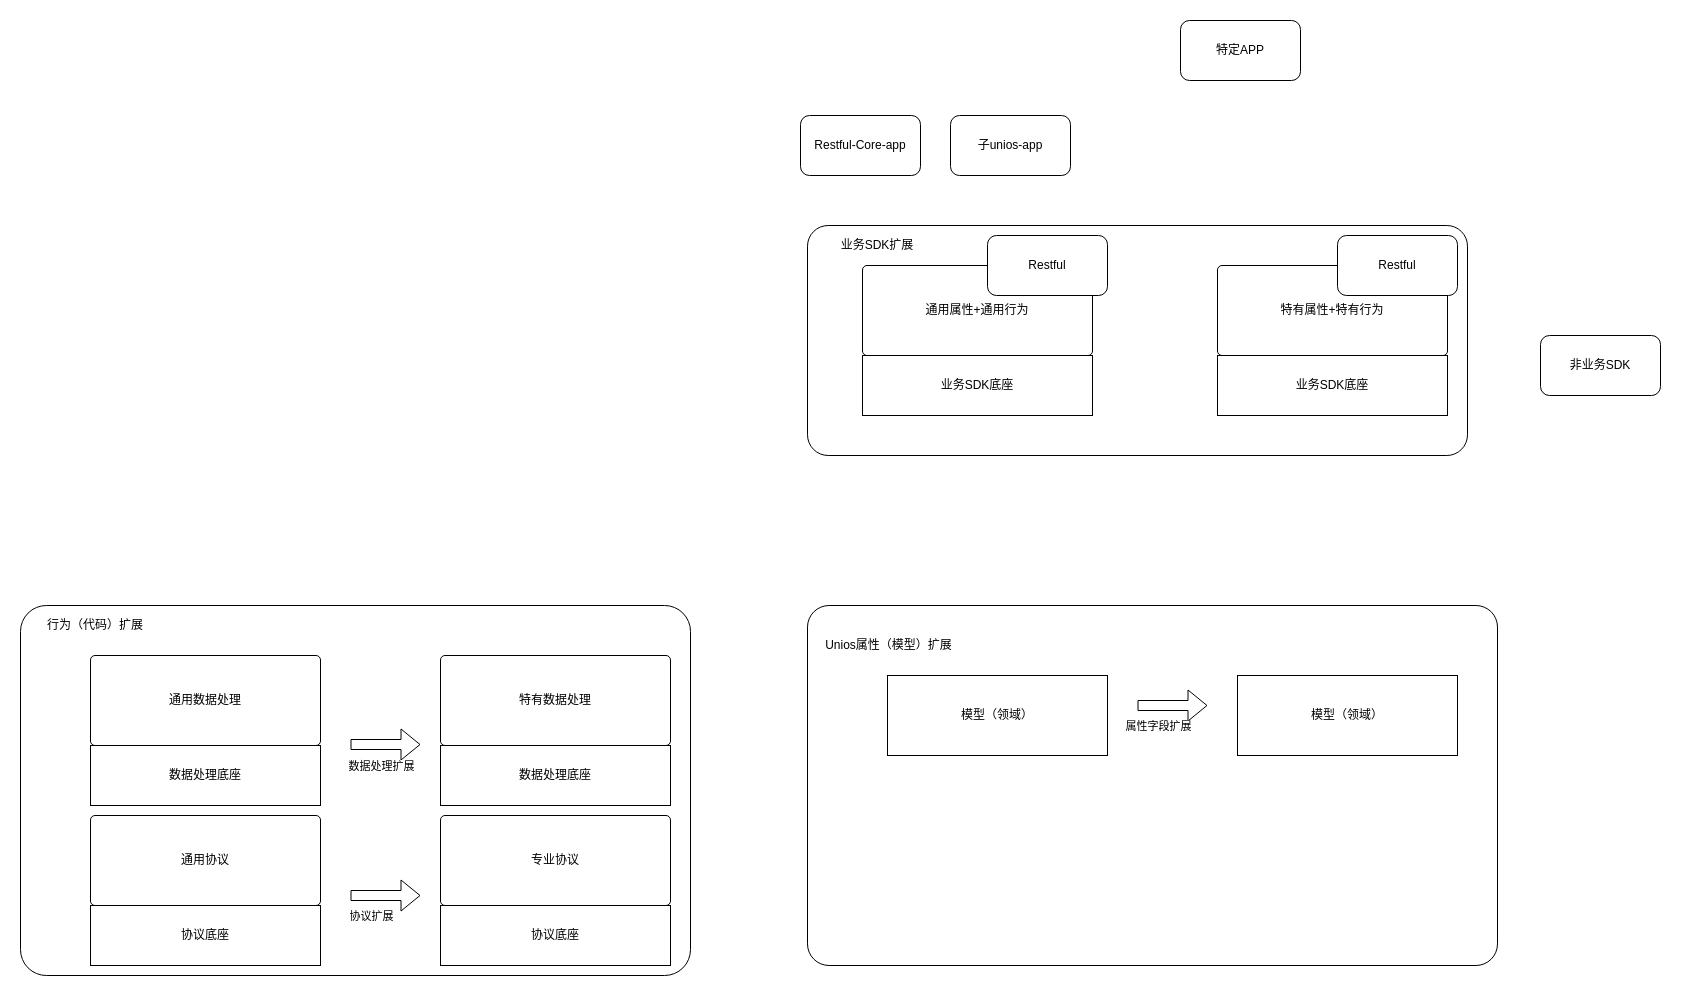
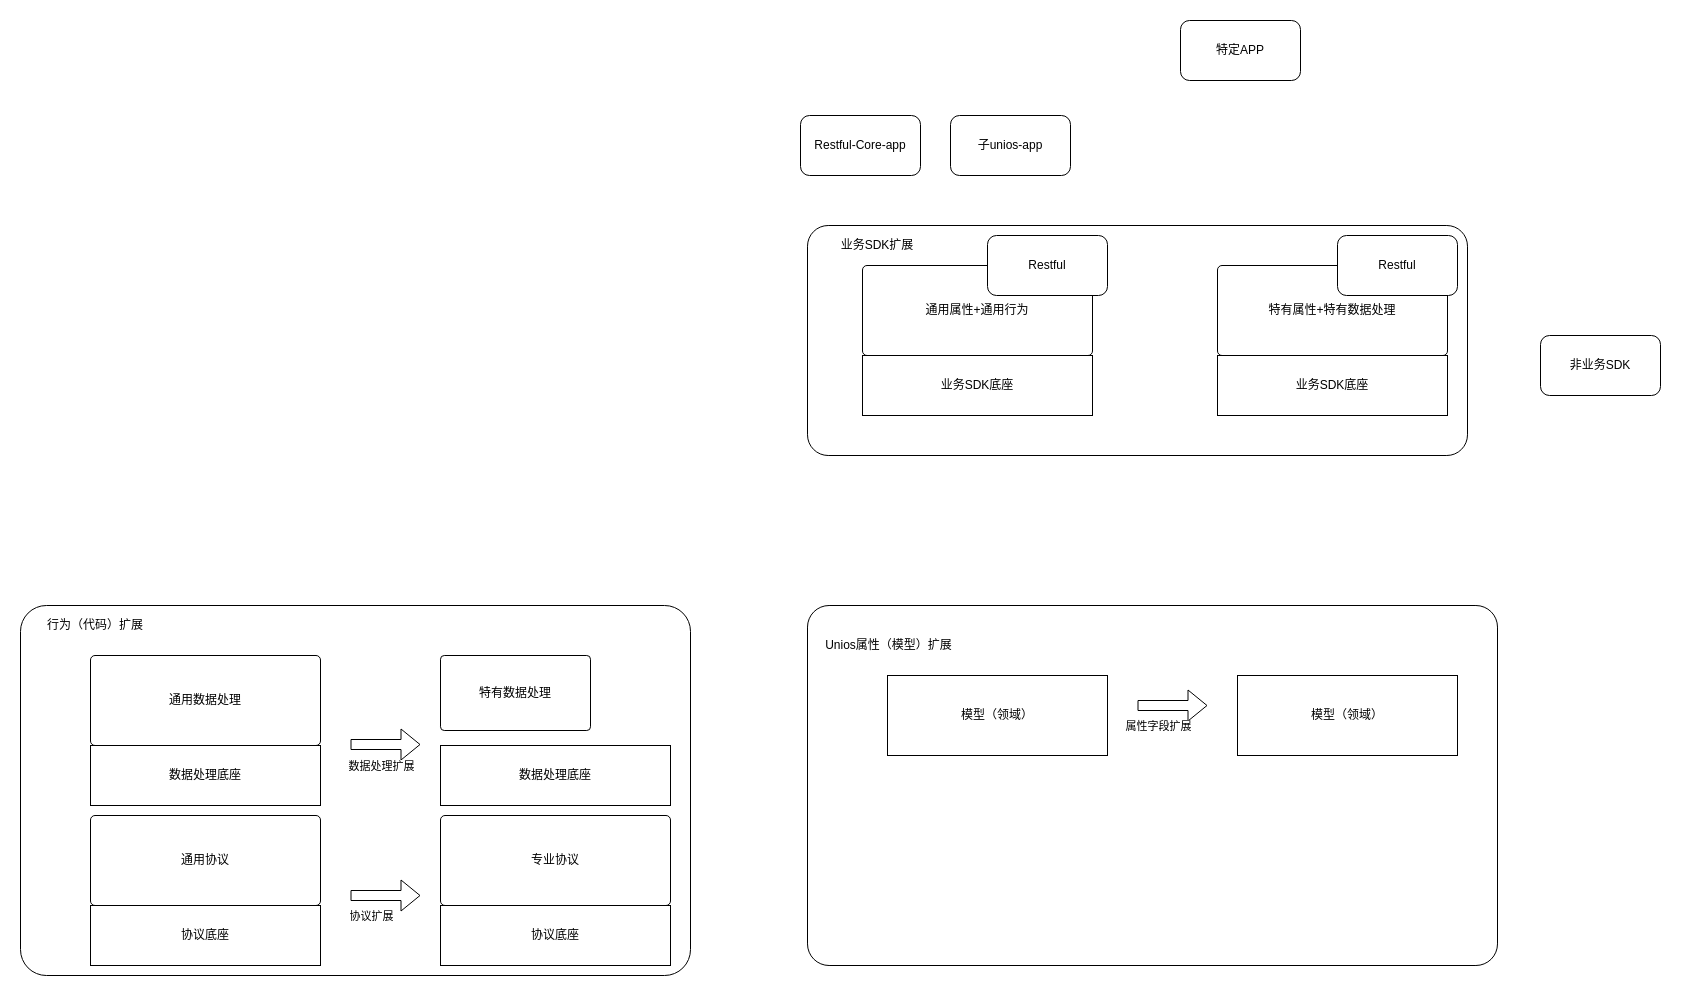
(1333, 311) -> (1333, 311)
(556, 701) -> (516, 693)
